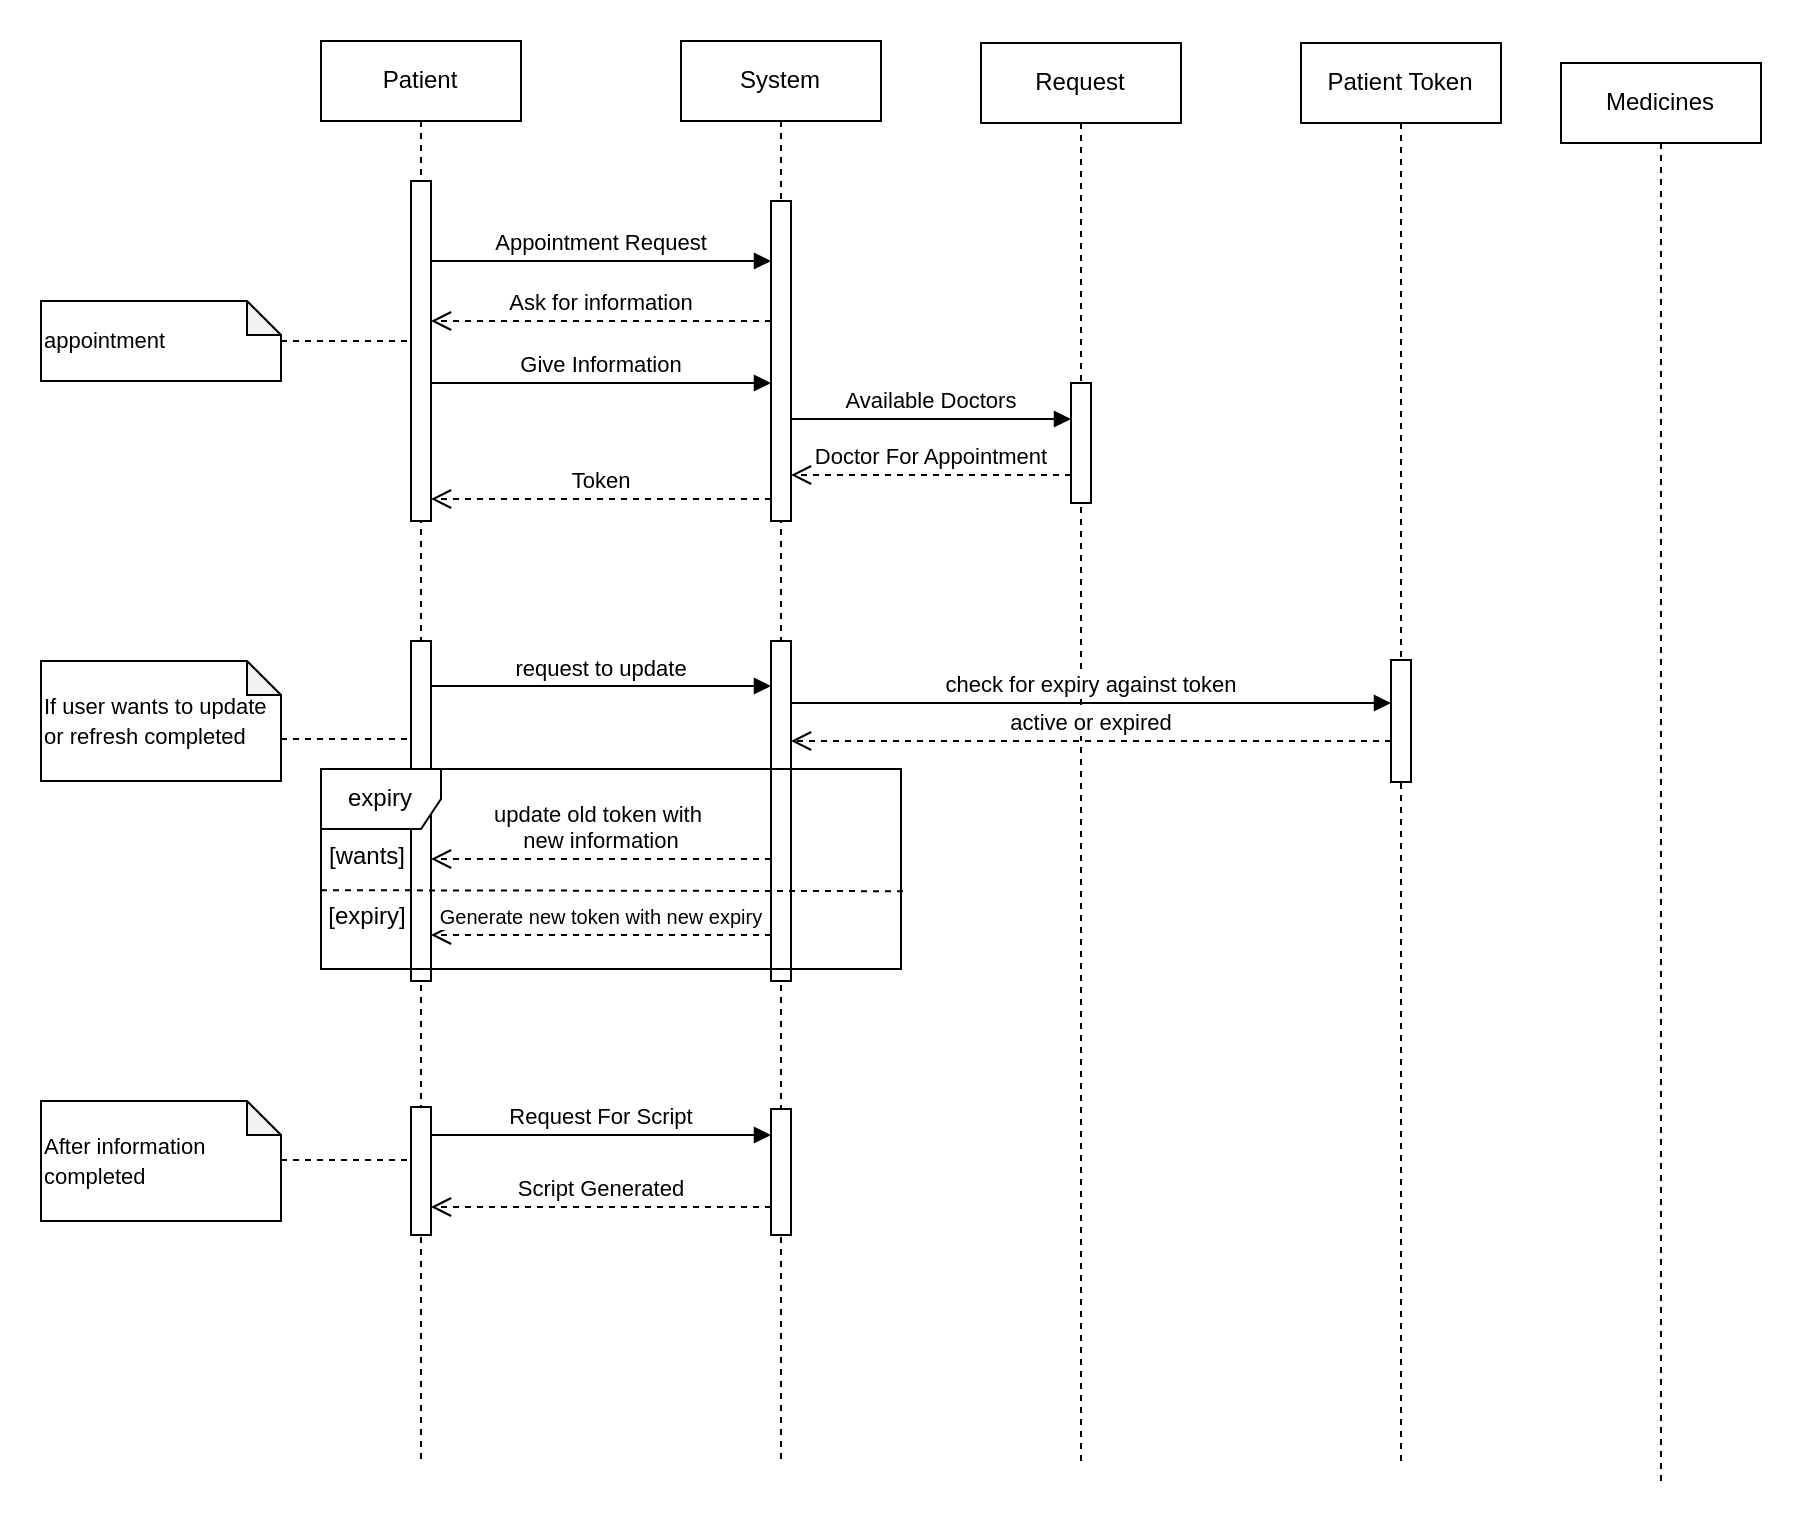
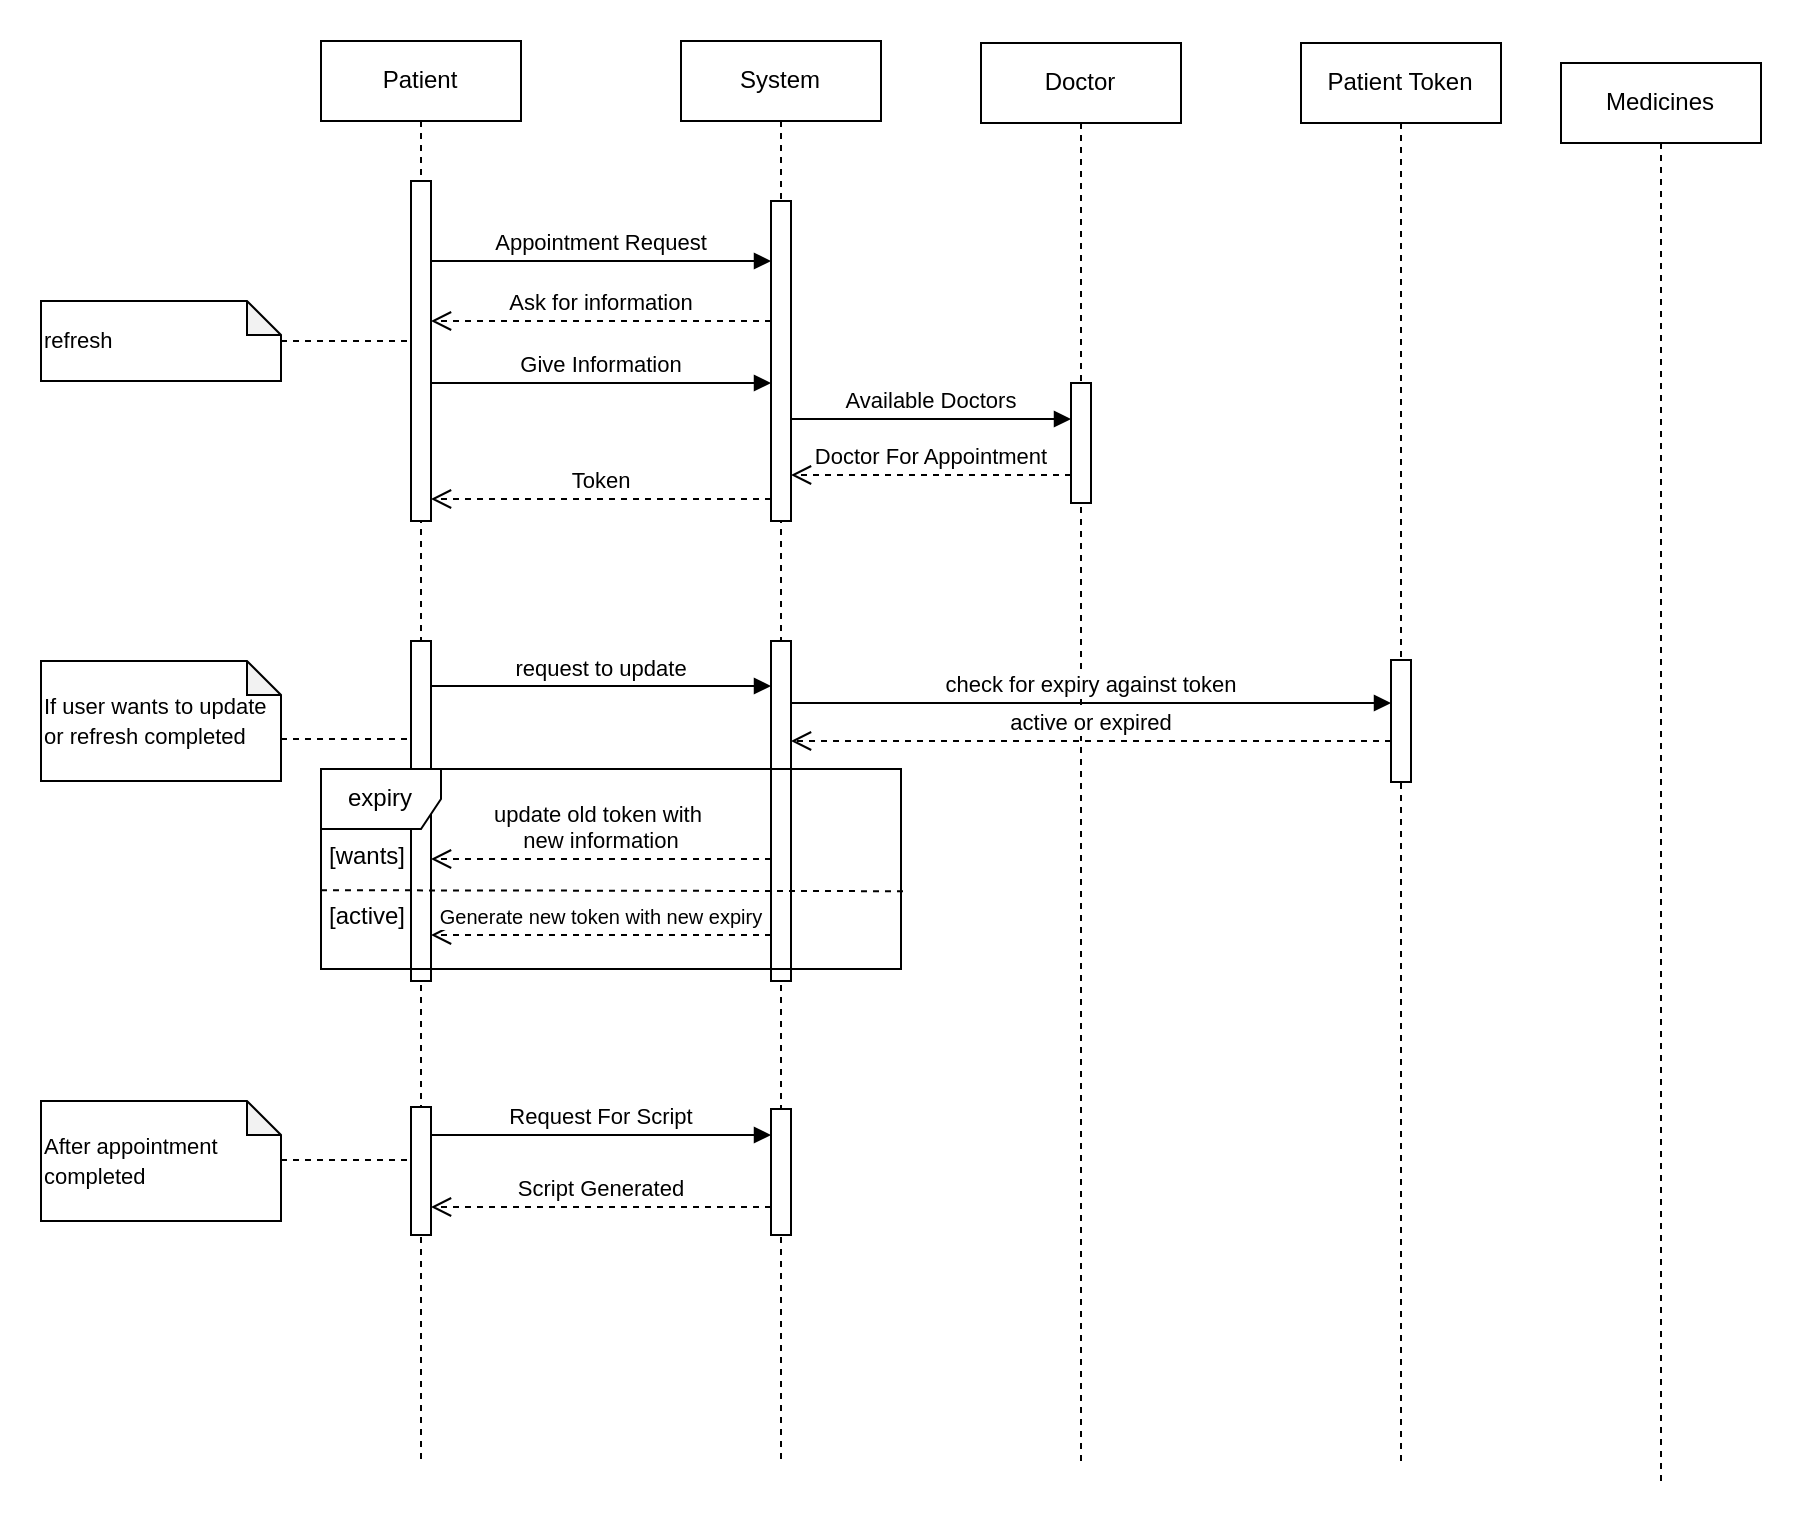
(1081, 83) -> (1081, 83)
(116, 341) -> (92, 341)
(368, 917) -> (368, 917)
(163, 1161) -> (163, 1161)
